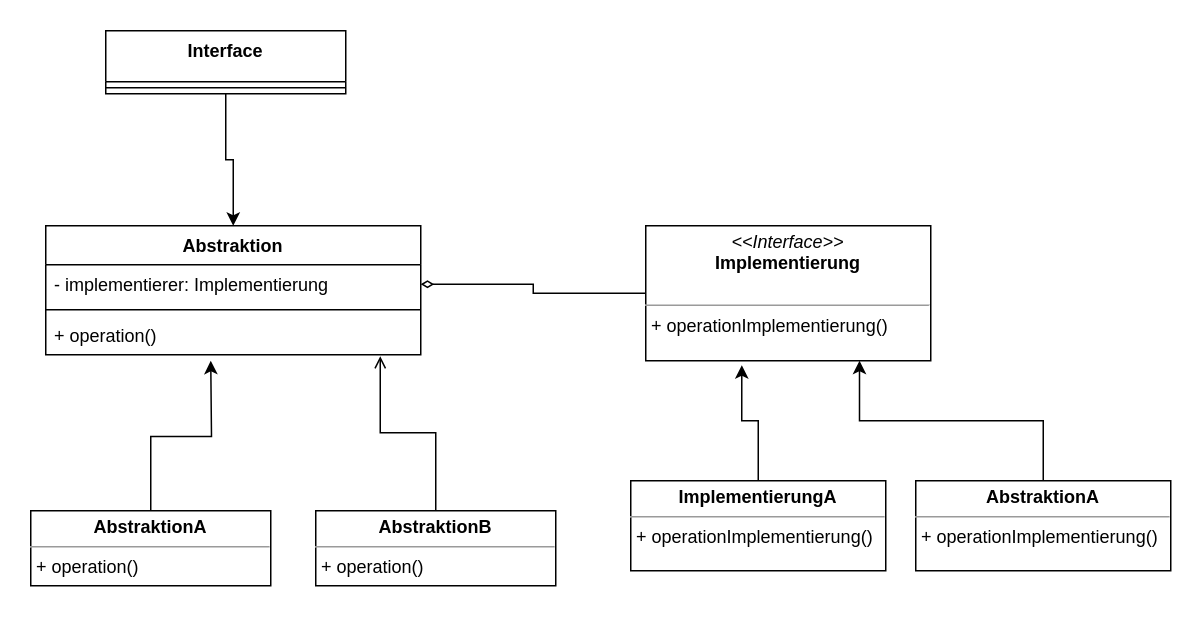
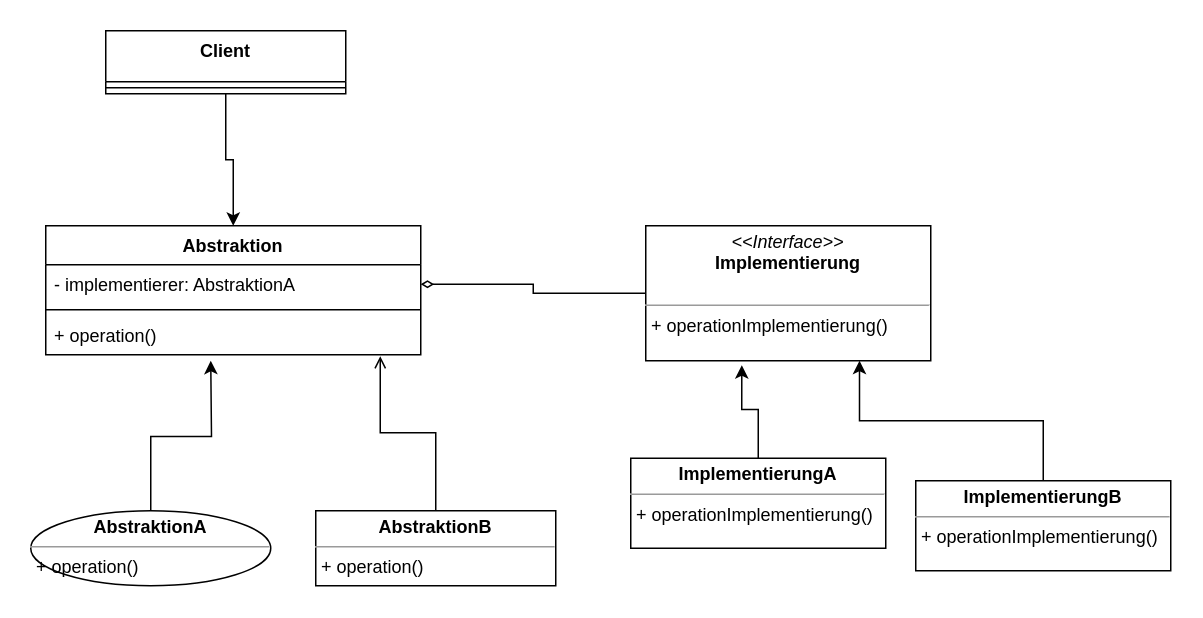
(225, 51) -> (225, 51)
(202, 285) -> (189, 285)
(1048, 502) -> (1048, 502)
(758, 526) -> (758, 503)
(151, 548) -> (151, 548)
